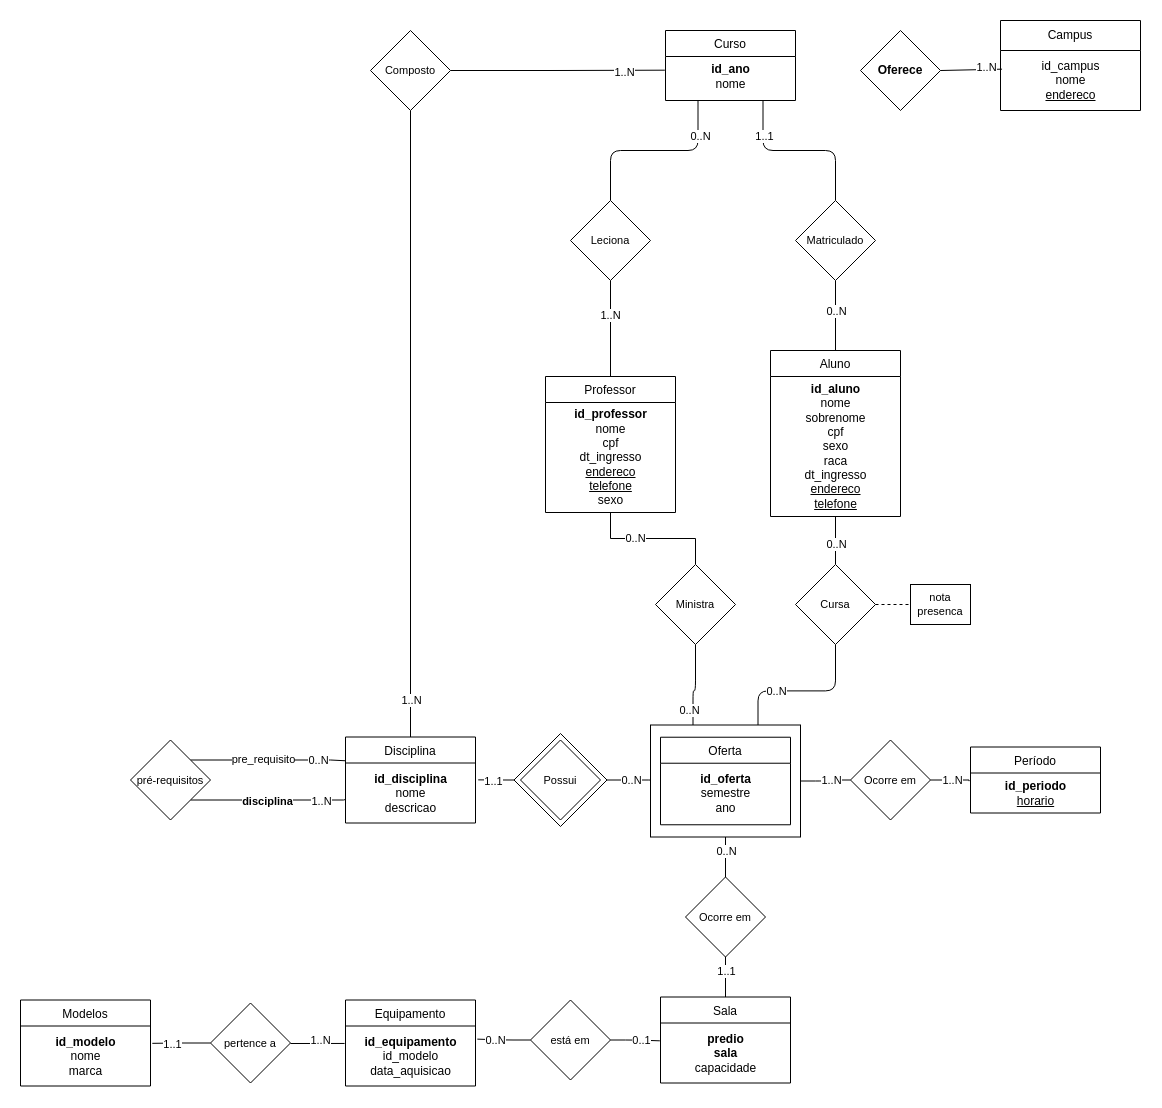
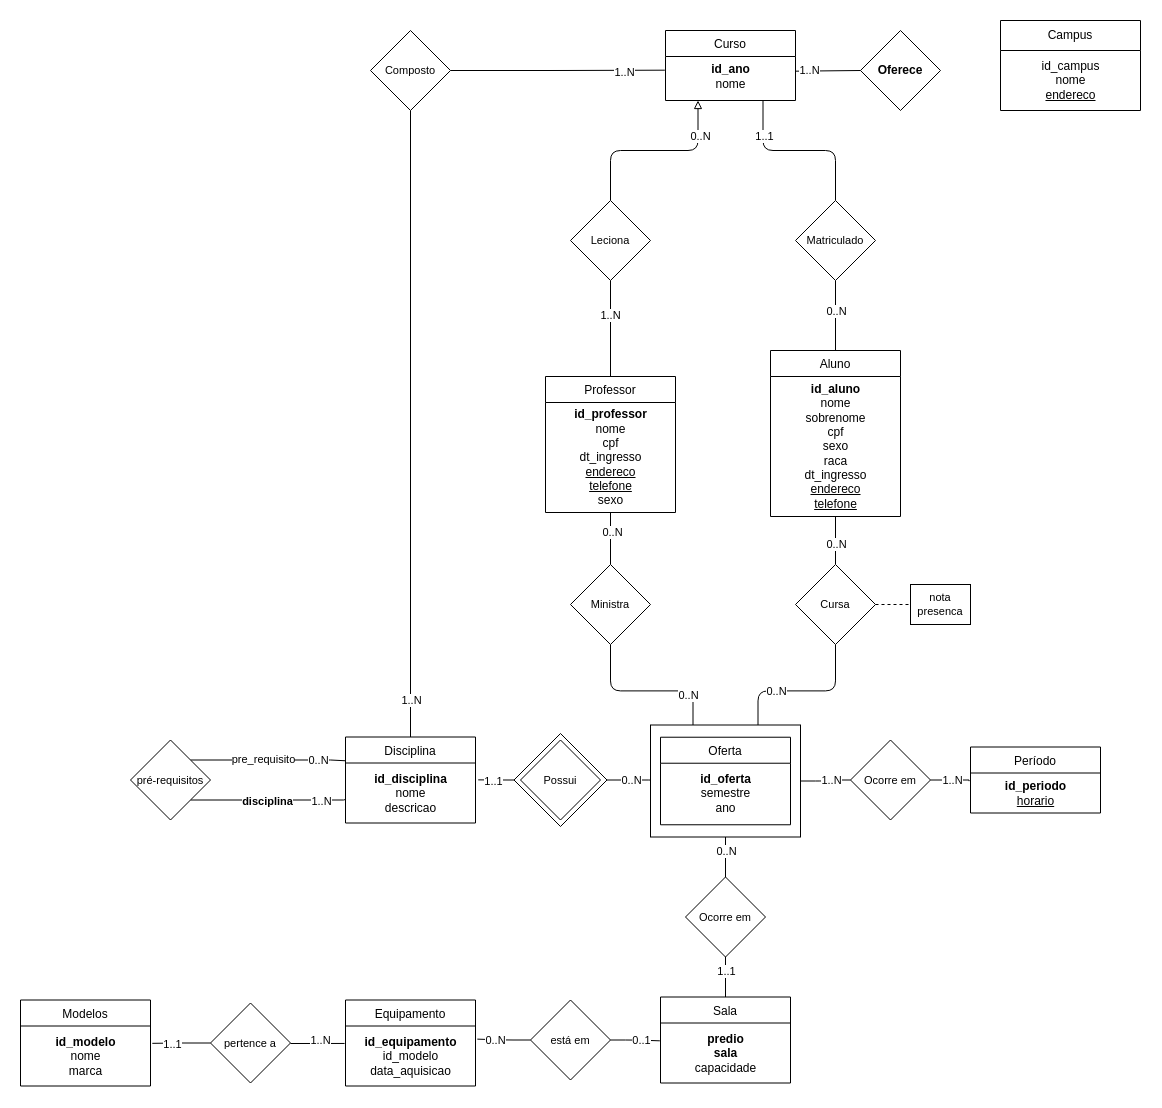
(971, 70) -> none
none -> (828, 71)
(698, 107) -> (698, 110)
(696, 605) -> (611, 605)
